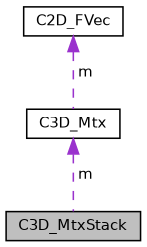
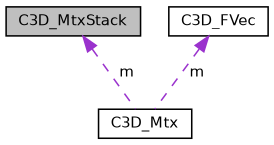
(73, 21) -> (218, 21)
(73, 183) -> (114, 79)
